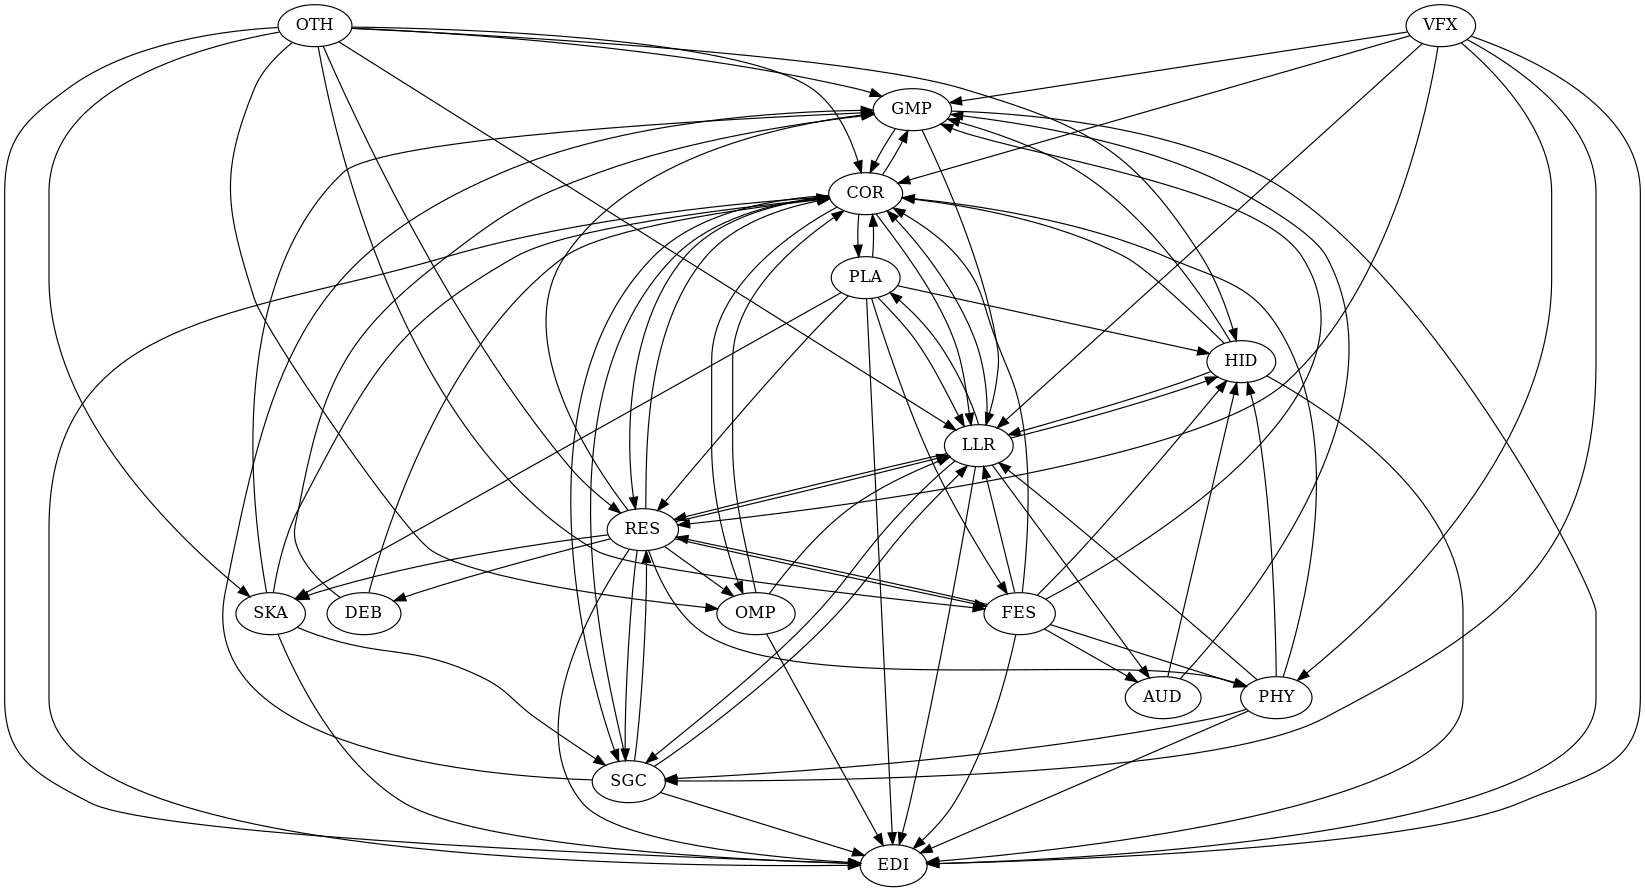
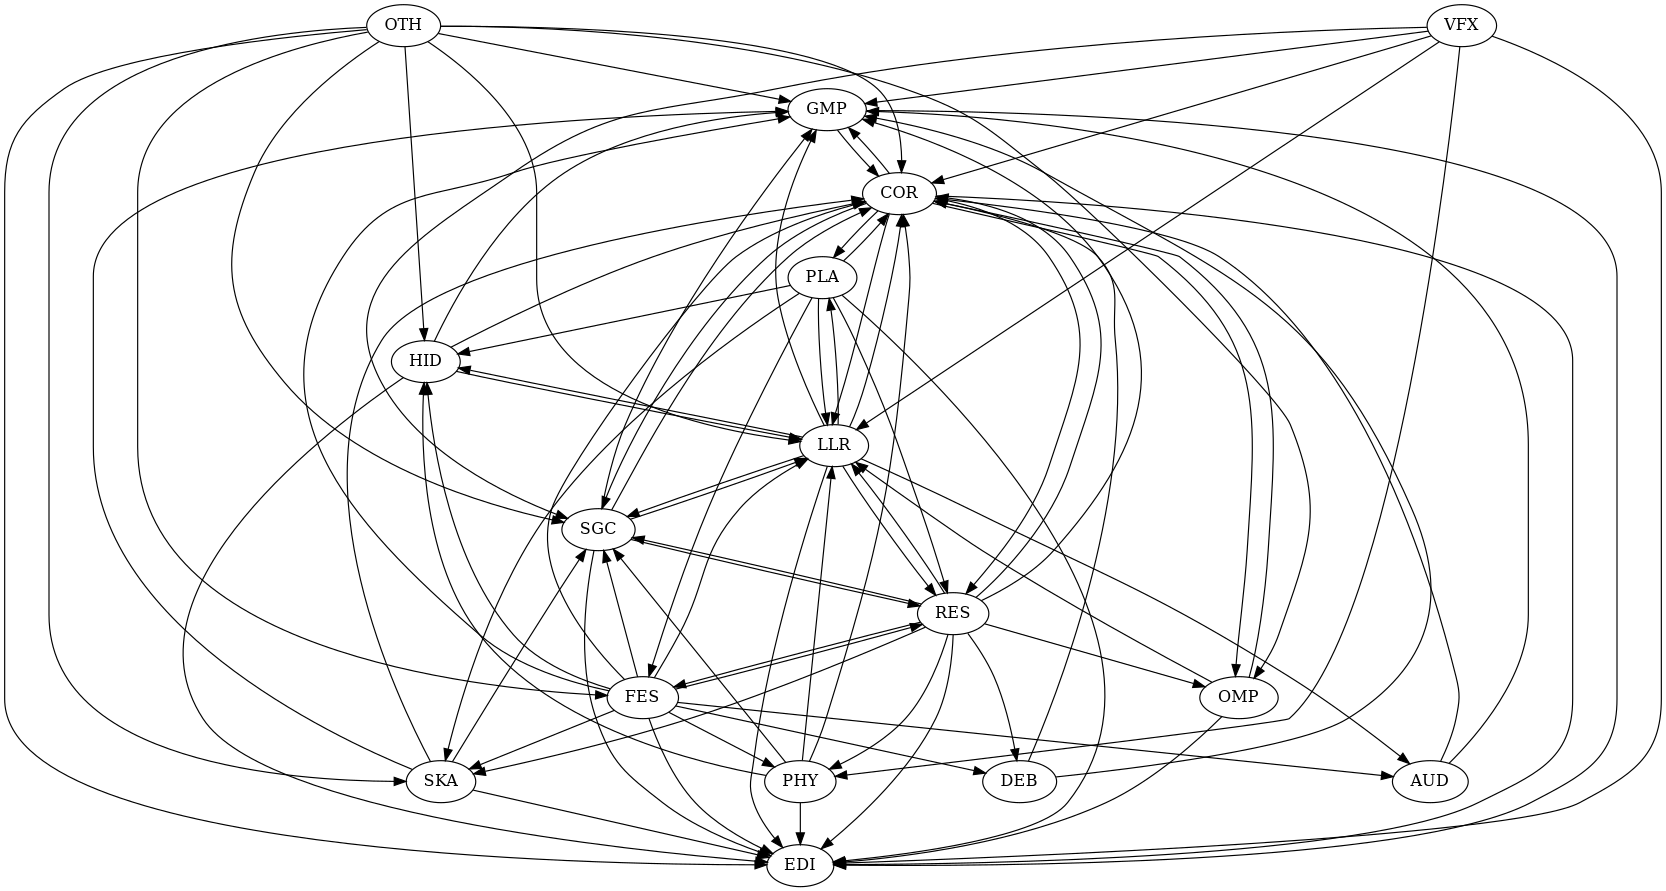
(978, 268) -> (782, 314)
(447, 289) -> (254, 340)
(1200, 426) -> none
(1201, 536) -> (1254, 283)
none -> (622, 619)
none -> (547, 737)
none -> (832, 740)
